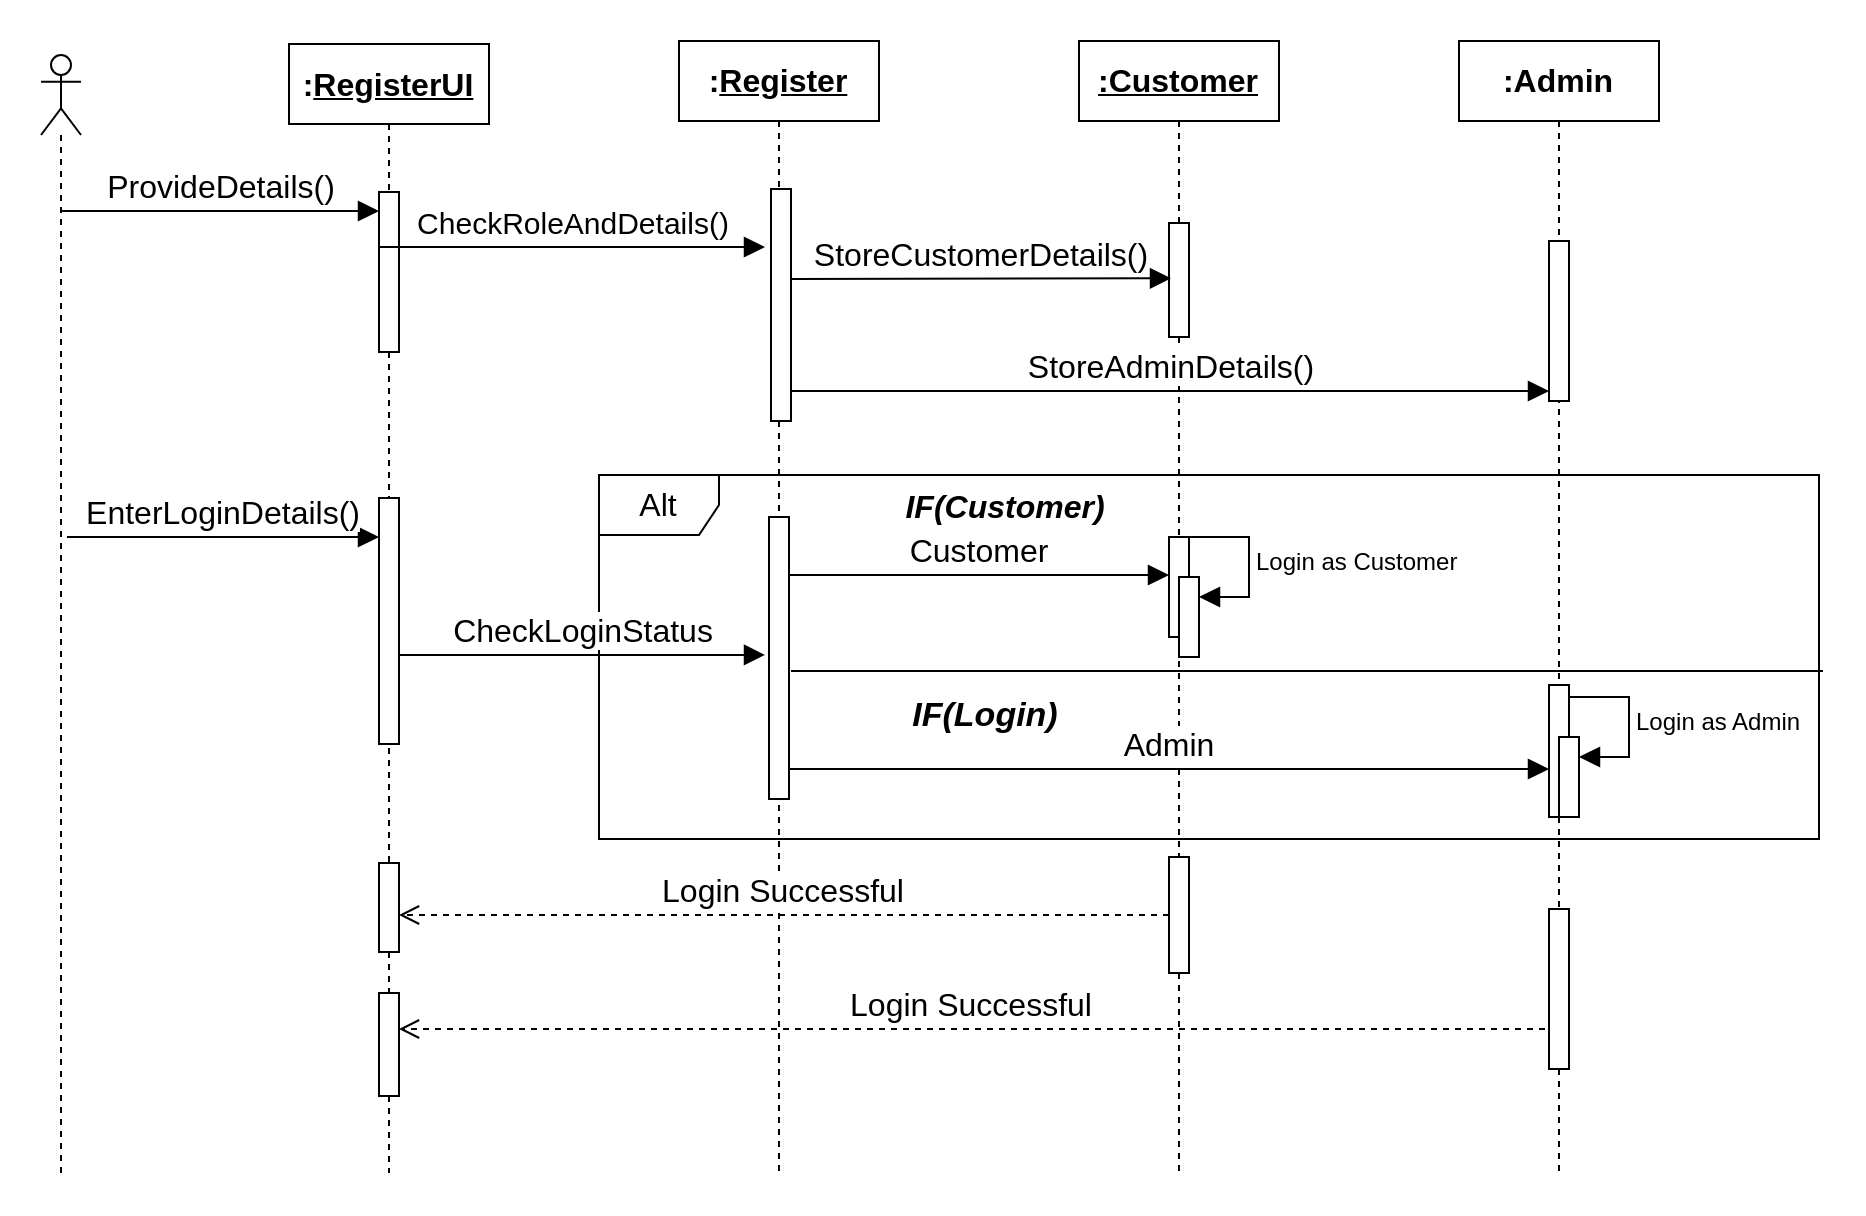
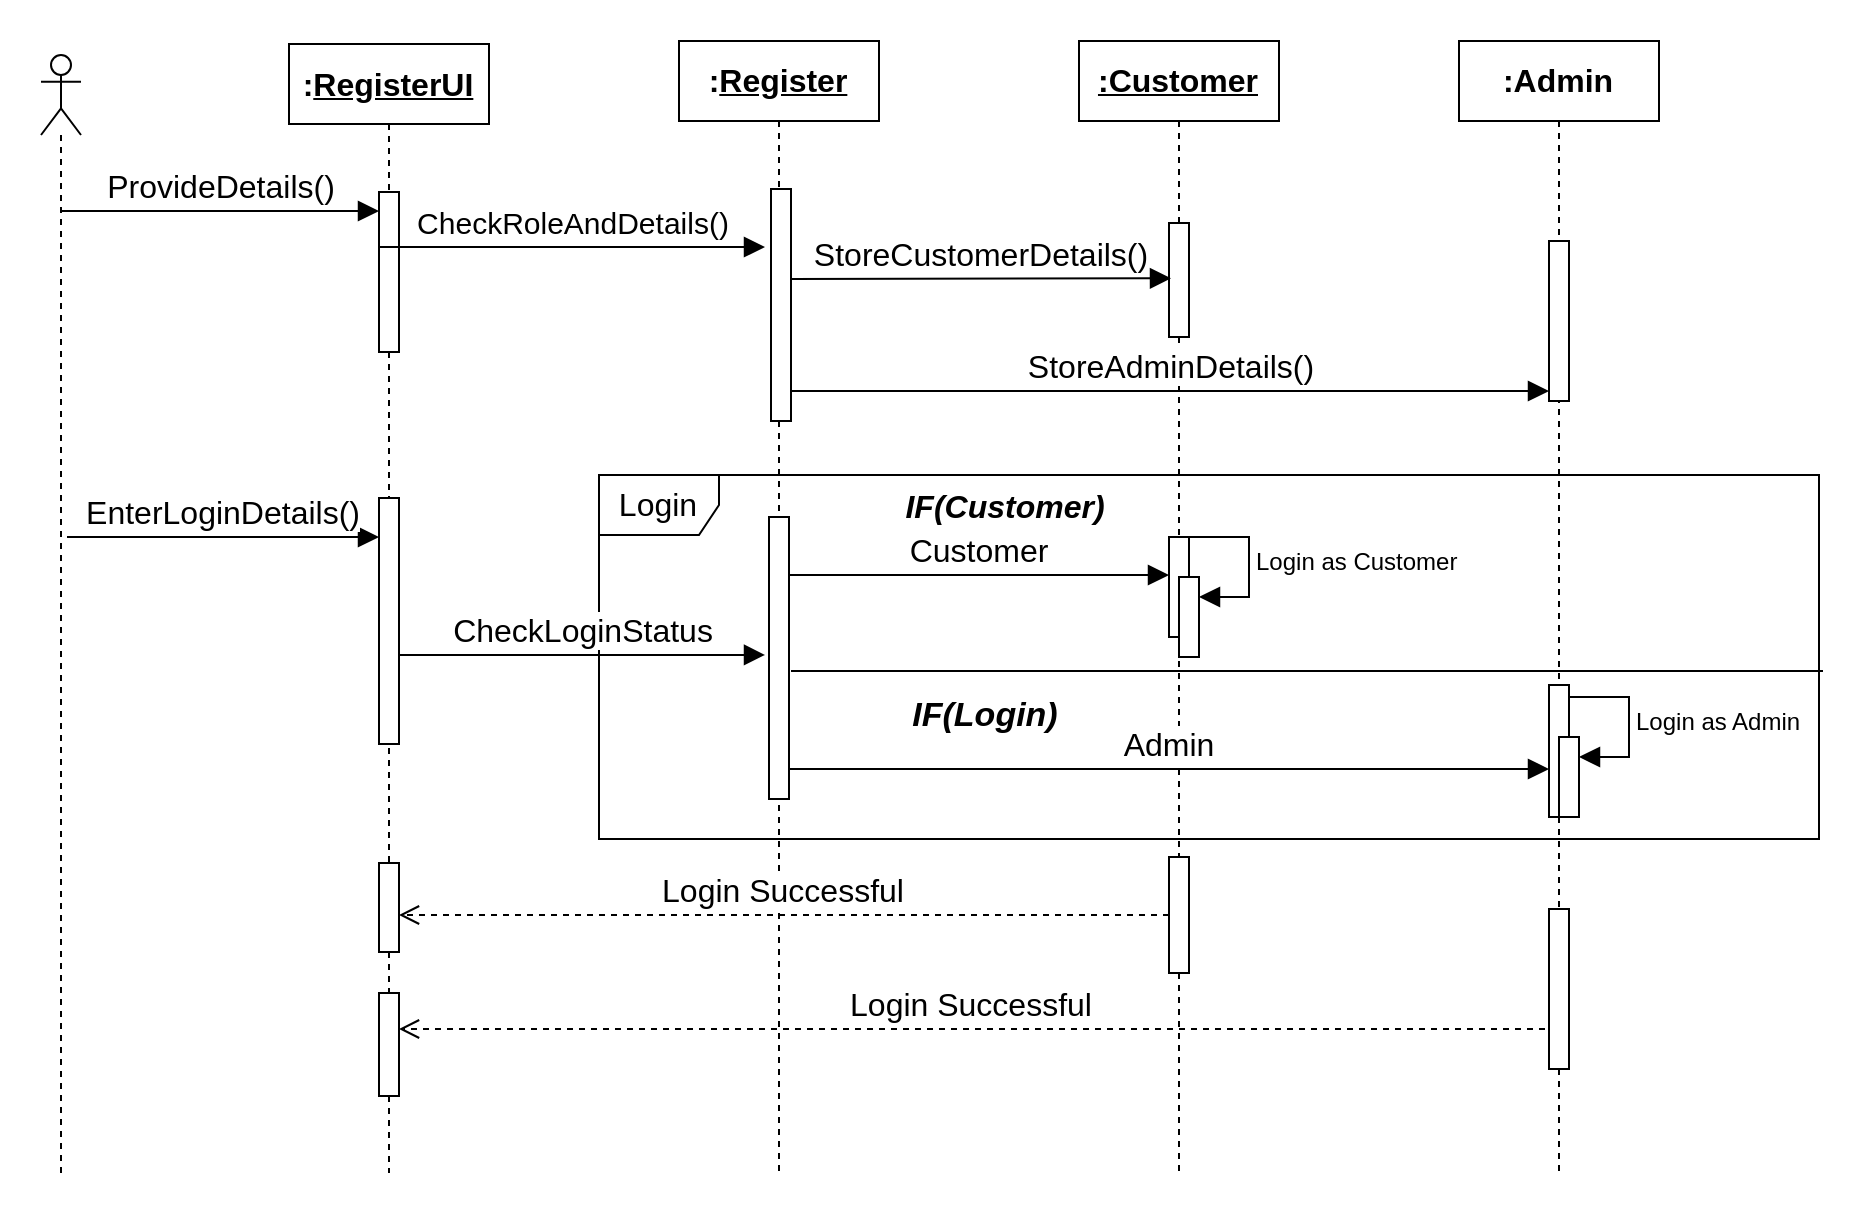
(659, 505) -> (659, 505)
